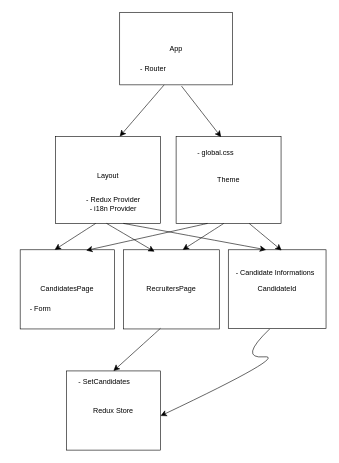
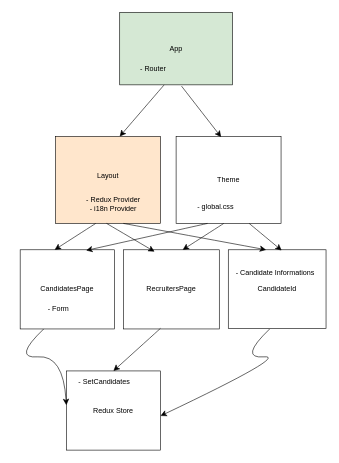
(176, 49) -> (176, 49)
(216, 153) -> (216, 207)
(108, 180) -> (108, 180)
(41, 309) -> (59, 309)
none -> (61, 375)
